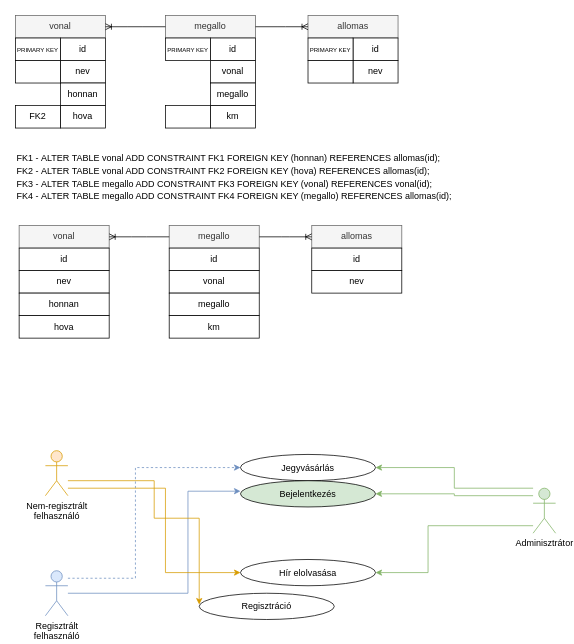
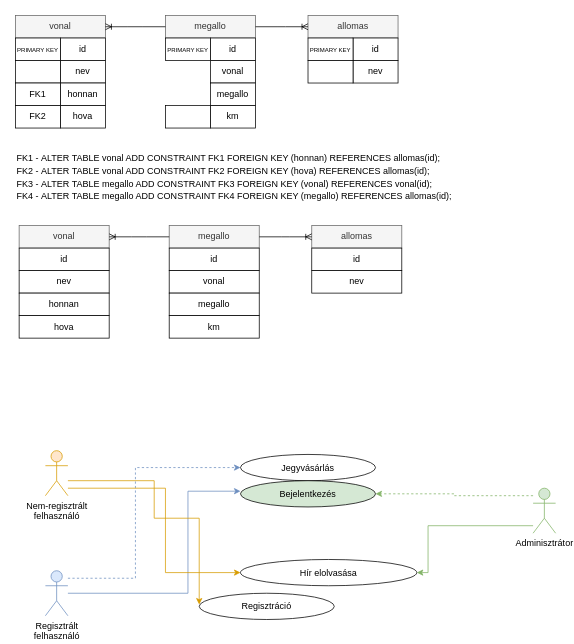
none -> (38, 94)
(454, 481) -> none
(456, 495) -> (456, 495)
(308, 572) -> (329, 572)
